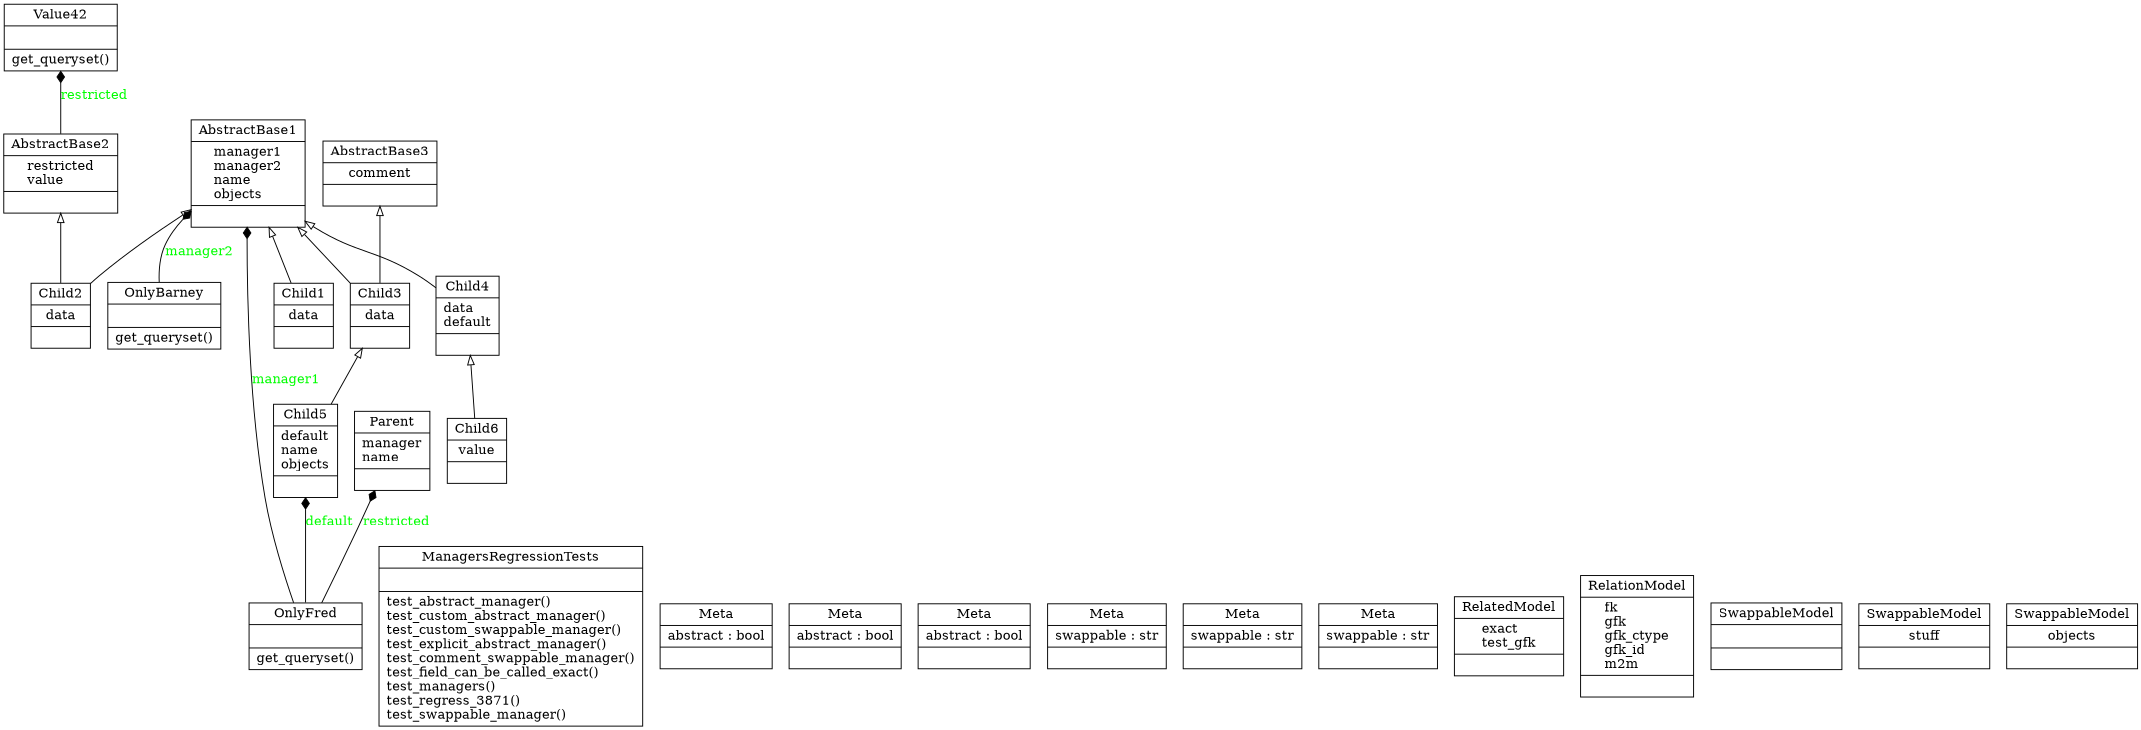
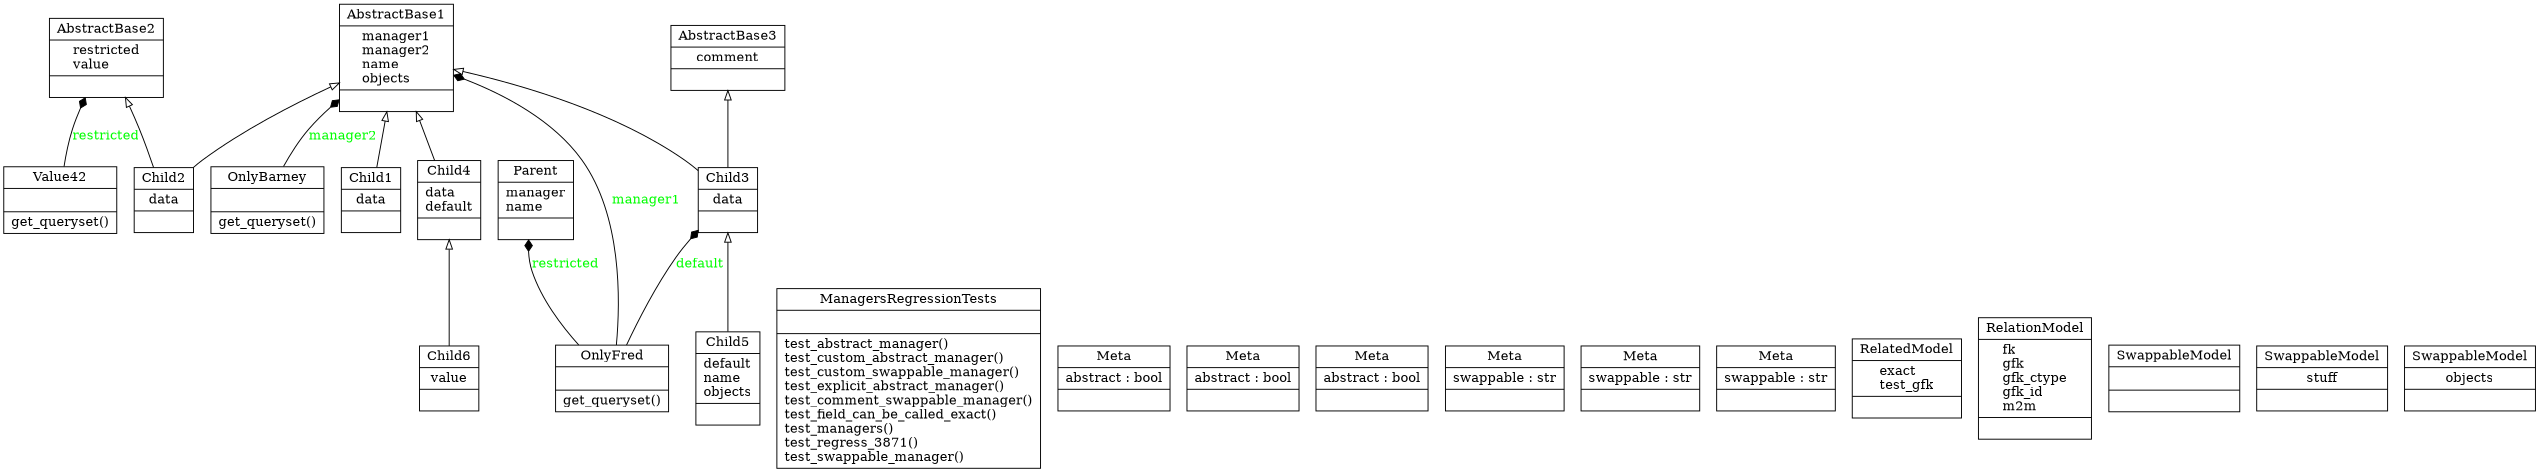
(61, 108) -> (70, 137)
(306, 556) -> (655, 290)
